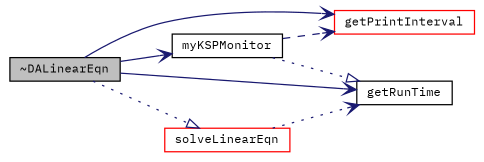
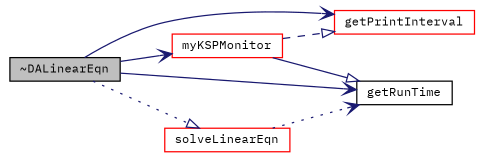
(302, 36) -> (302, 36)
(227, 46) -> (227, 46)
(310, 68) -> (310, 68)
